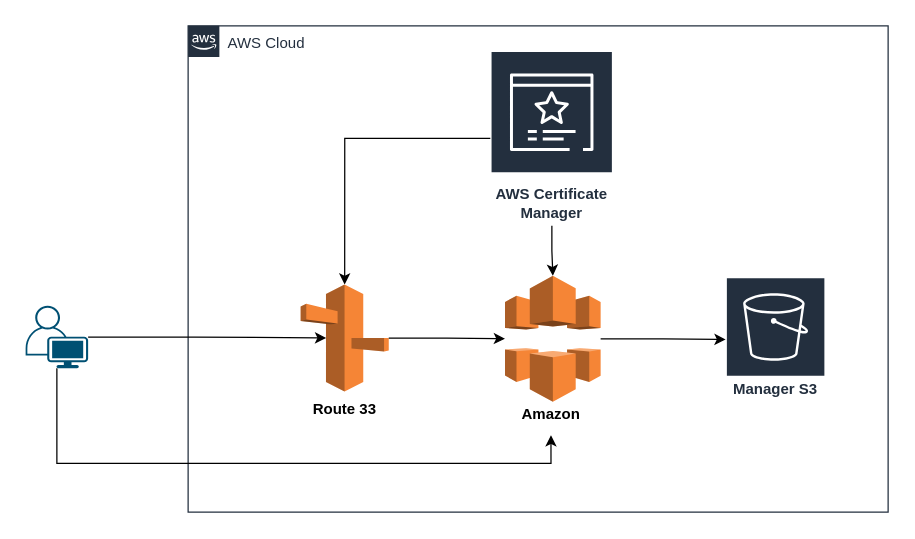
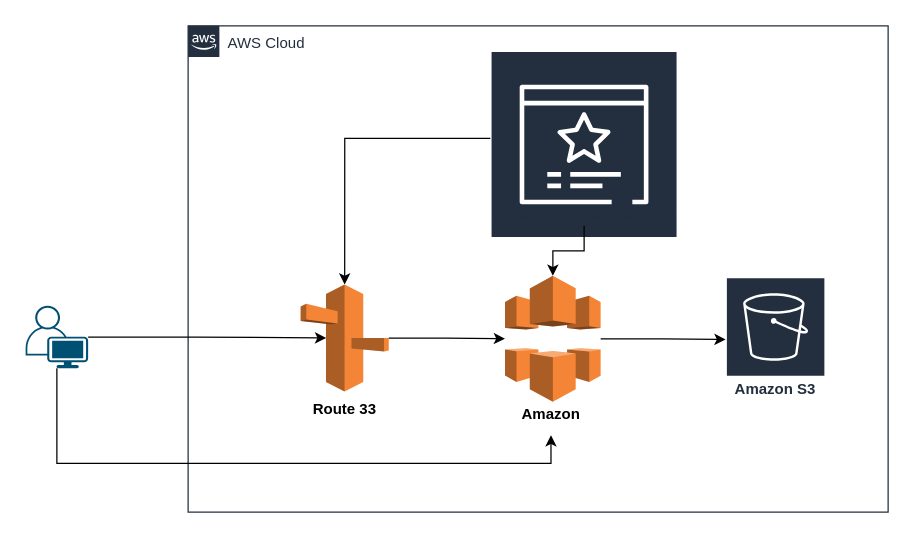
(552, 138) -> (584, 138)
(776, 389) -> (776, 389)
